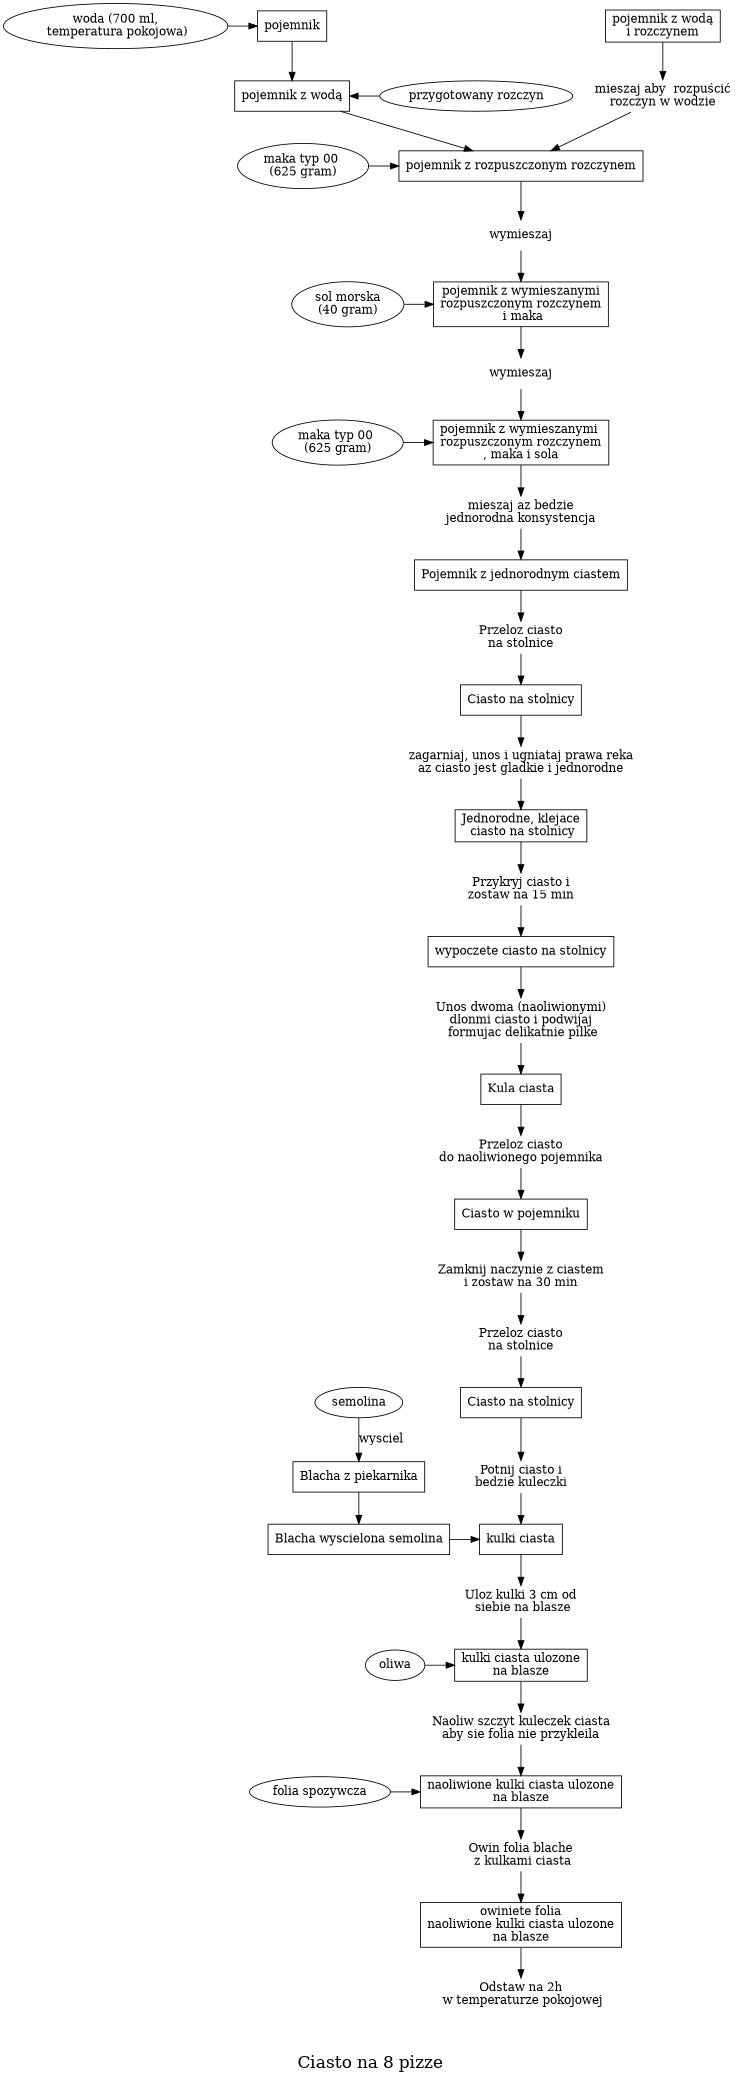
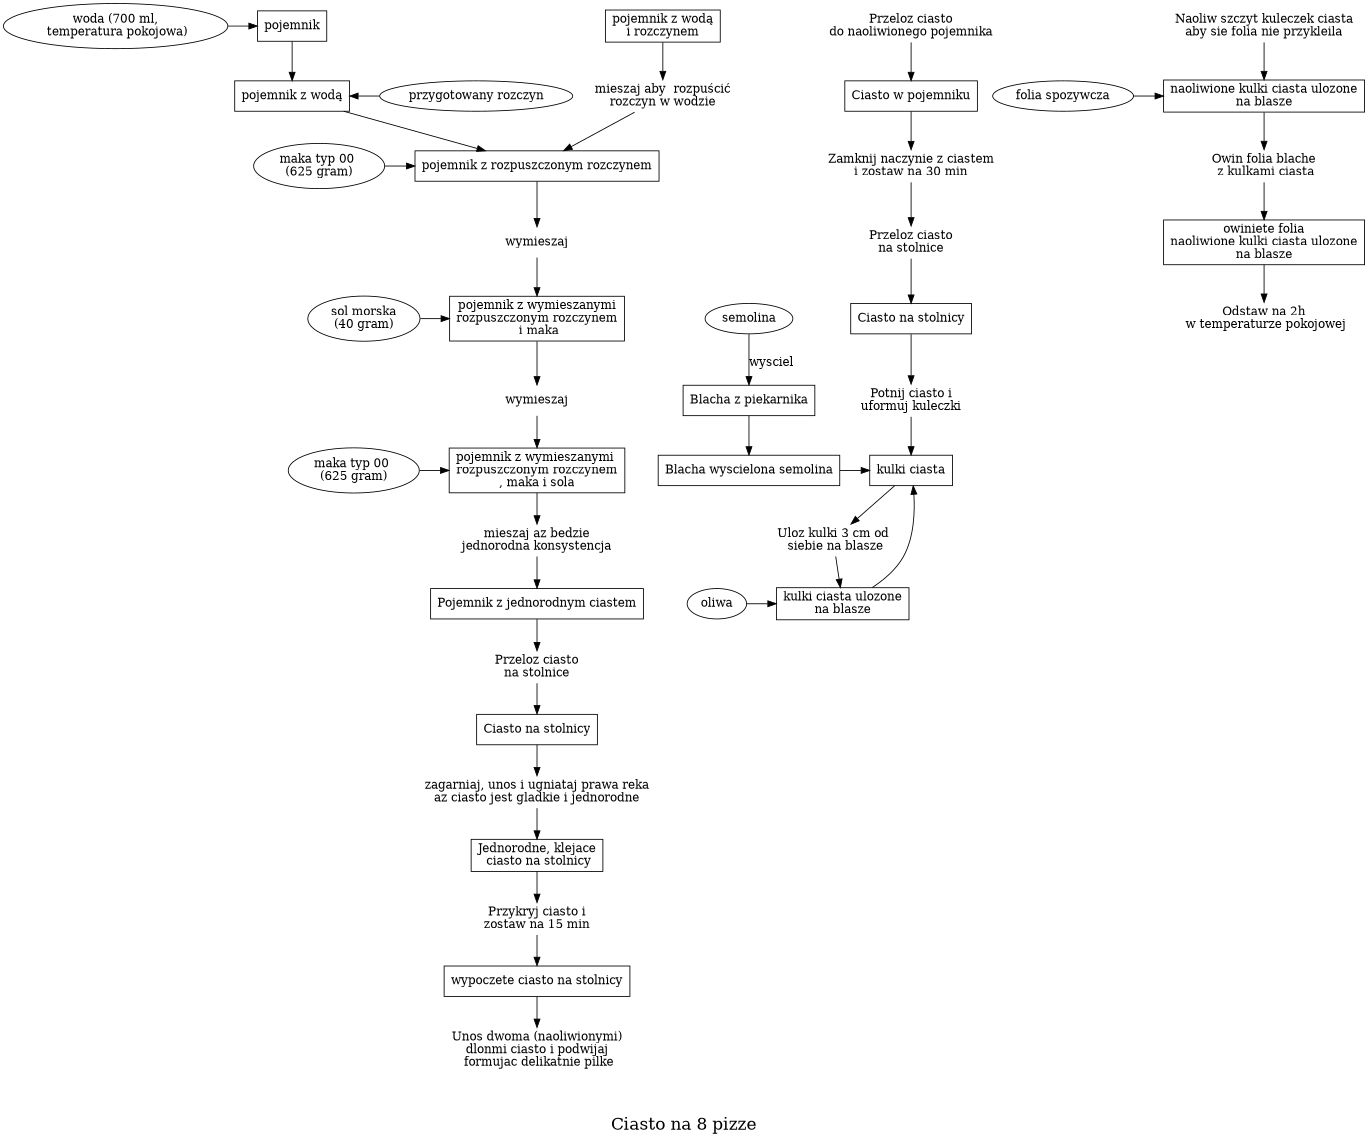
(521, 1089) -> none
(521, 1477) -> (911, 400)
(521, 1693) -> (907, 548)
